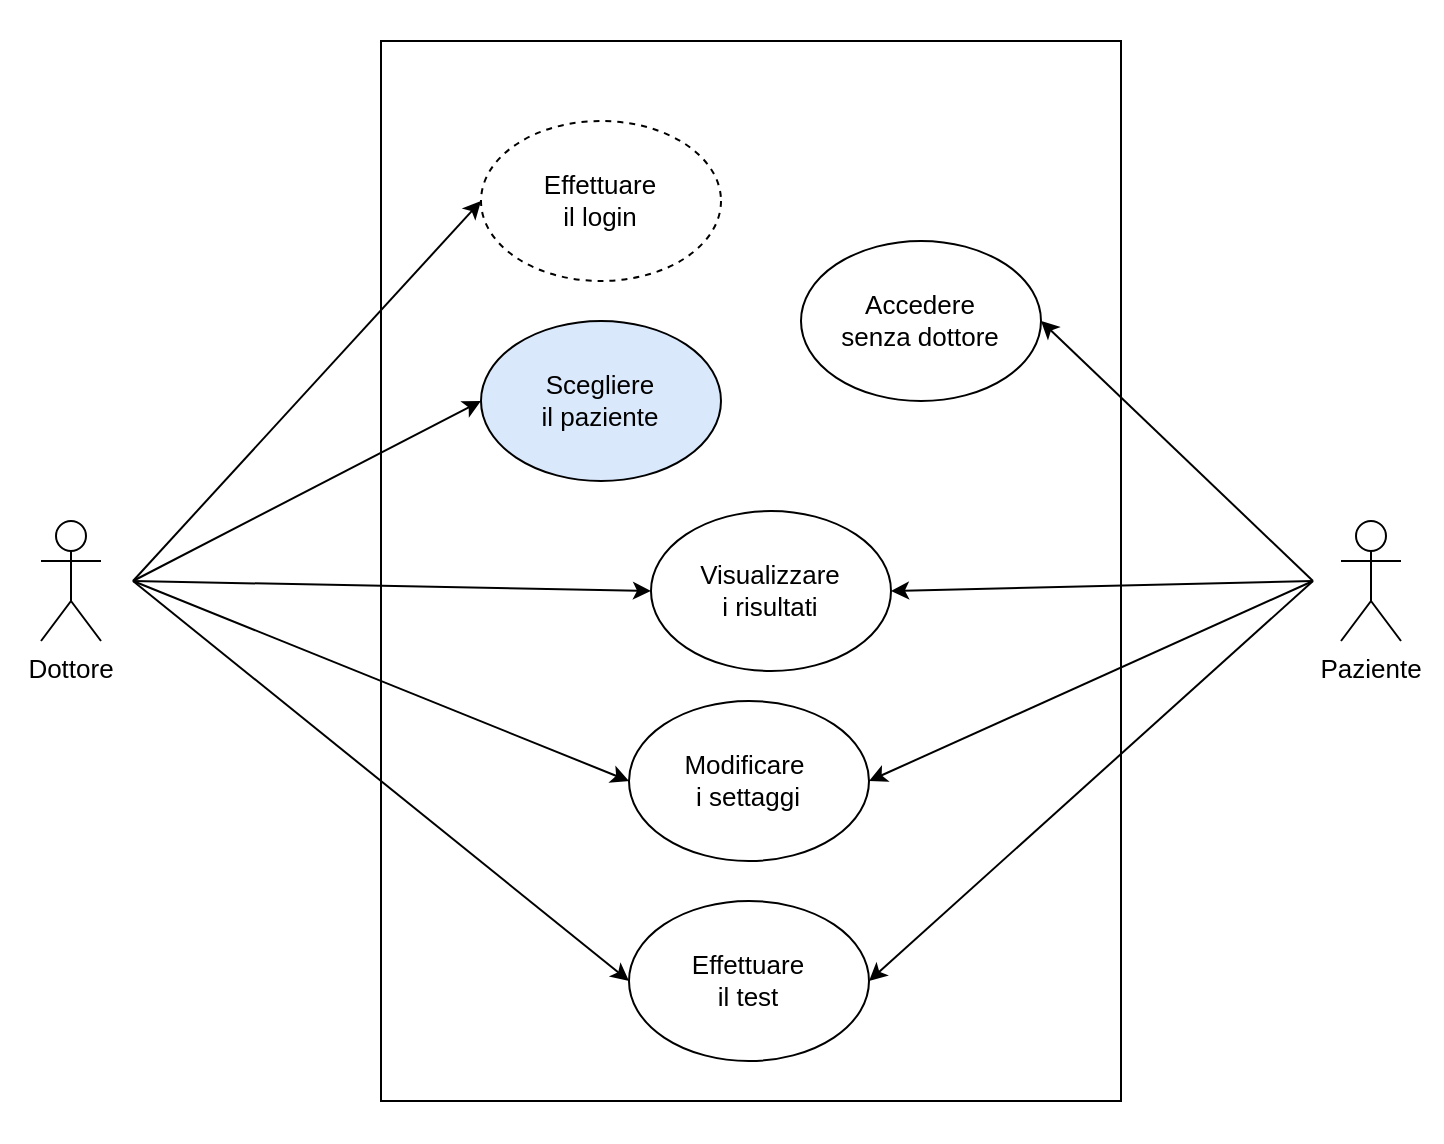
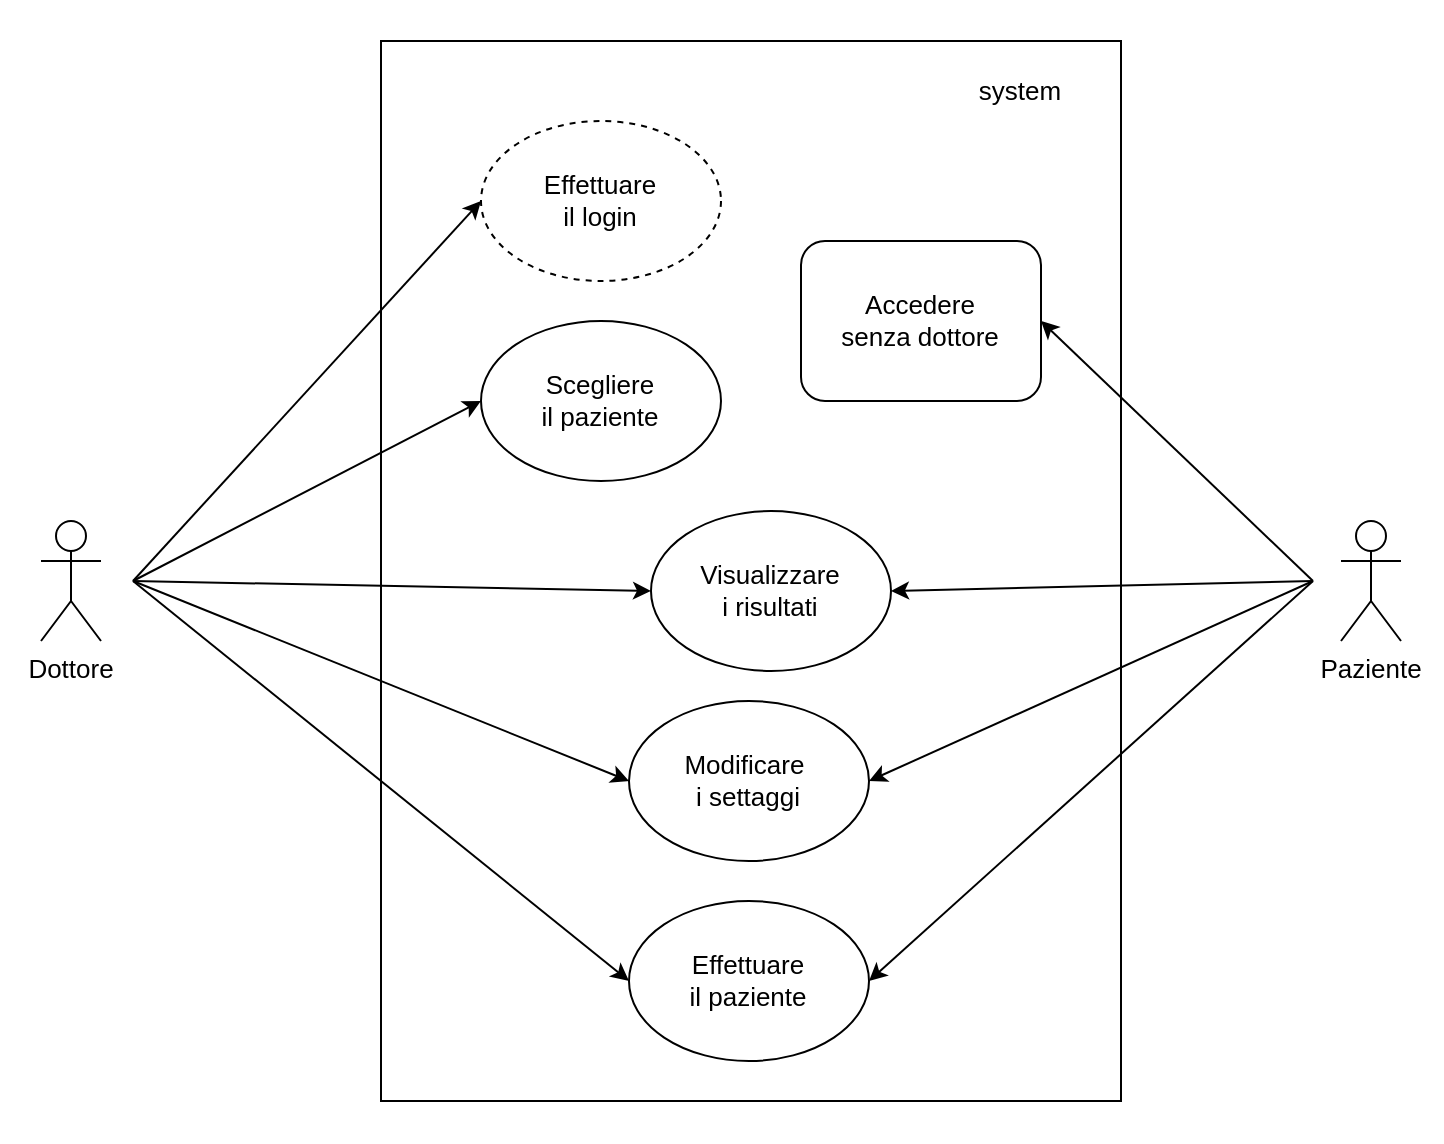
none -> (1021, 91)
(921, 321) -> (921, 321)
(601, 401) -> (601, 401)
(749, 981) -> (749, 981)
